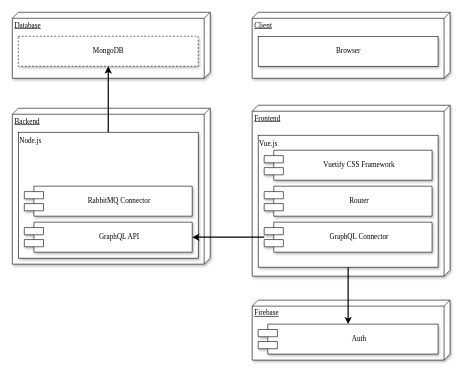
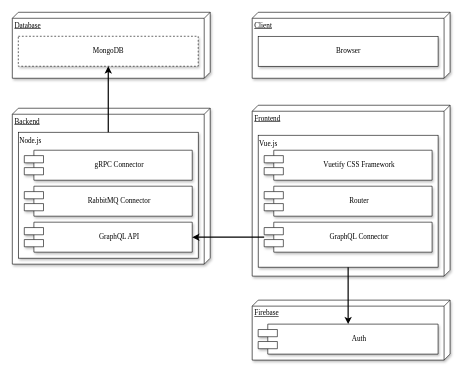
none -> (108, 165)
